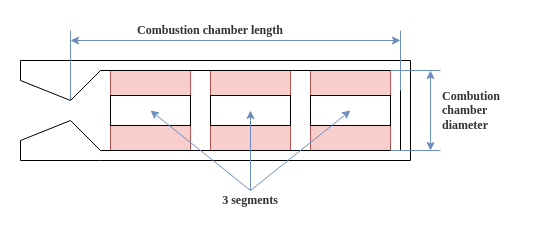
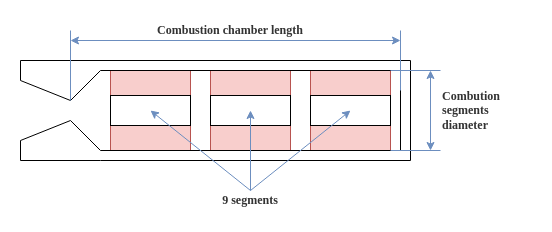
(211, 31) -> (231, 31)
(487, 111) -> (487, 111)
(251, 201) -> (251, 201)
